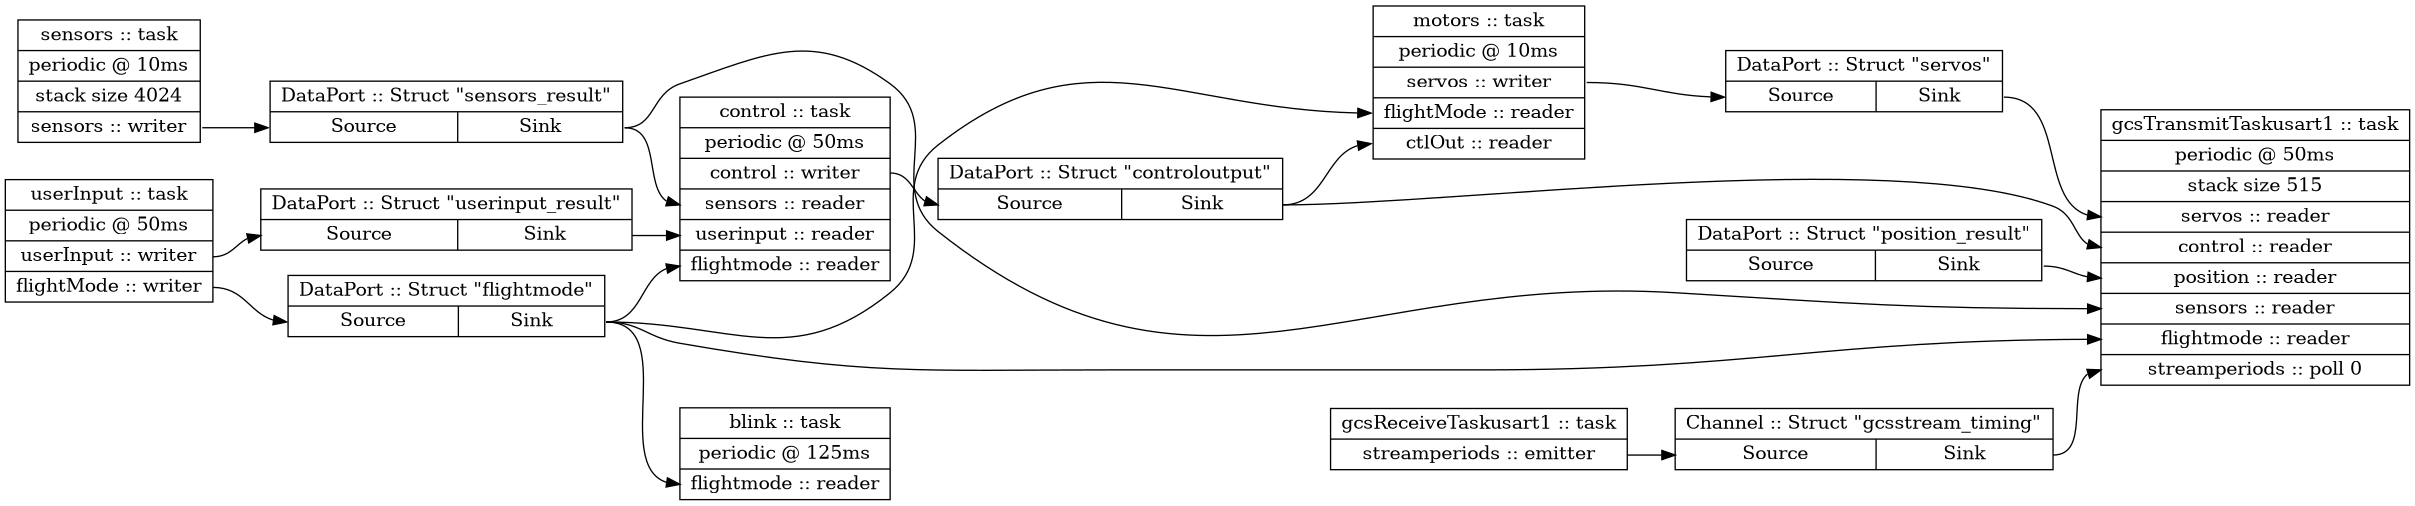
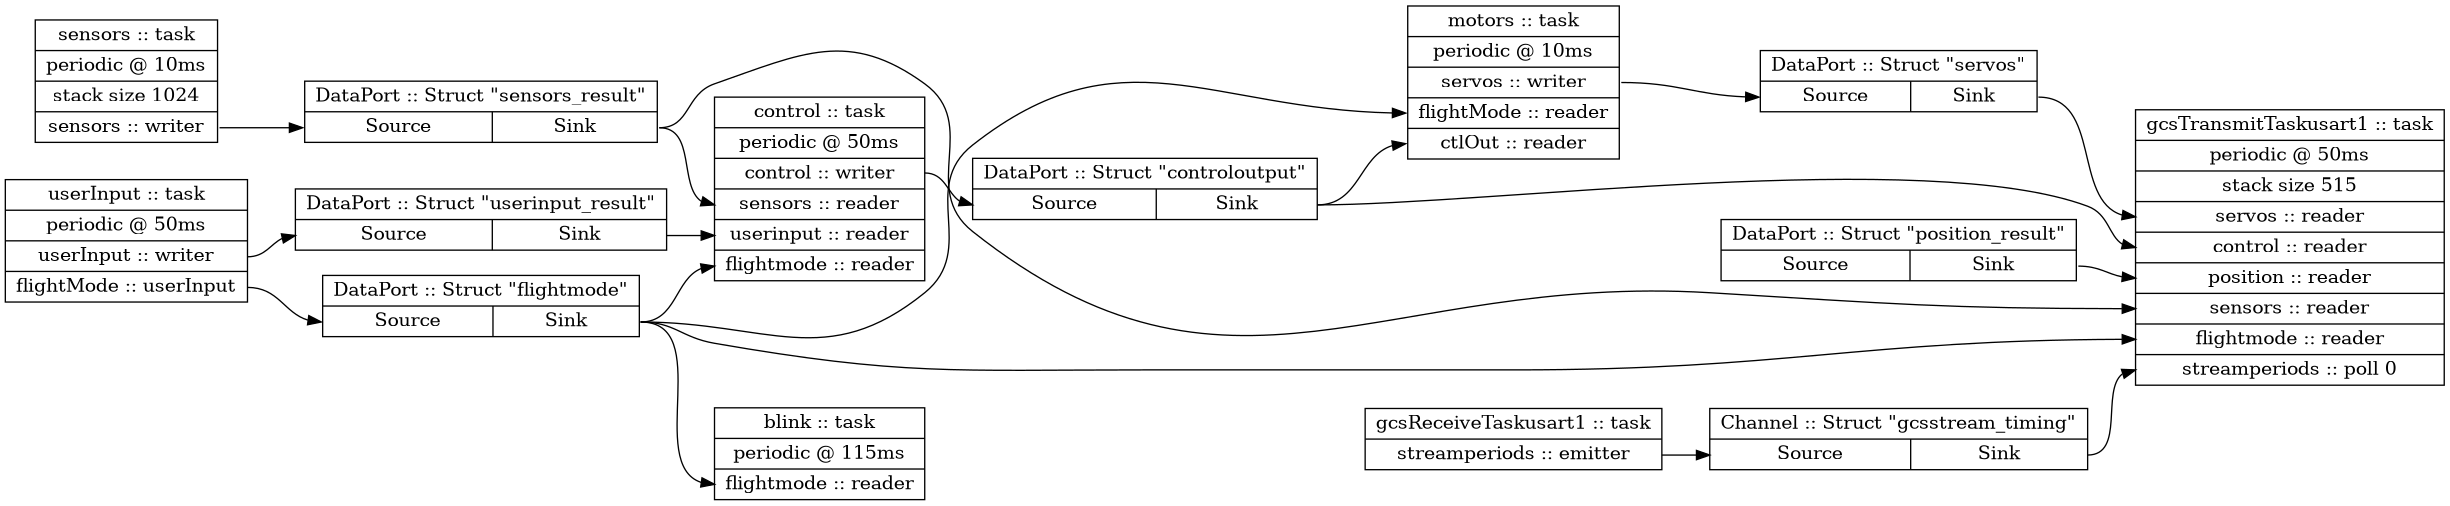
(109, 96) -> (126, 96)
(109, 286) -> (126, 286)
(785, 453) -> (820, 453)
